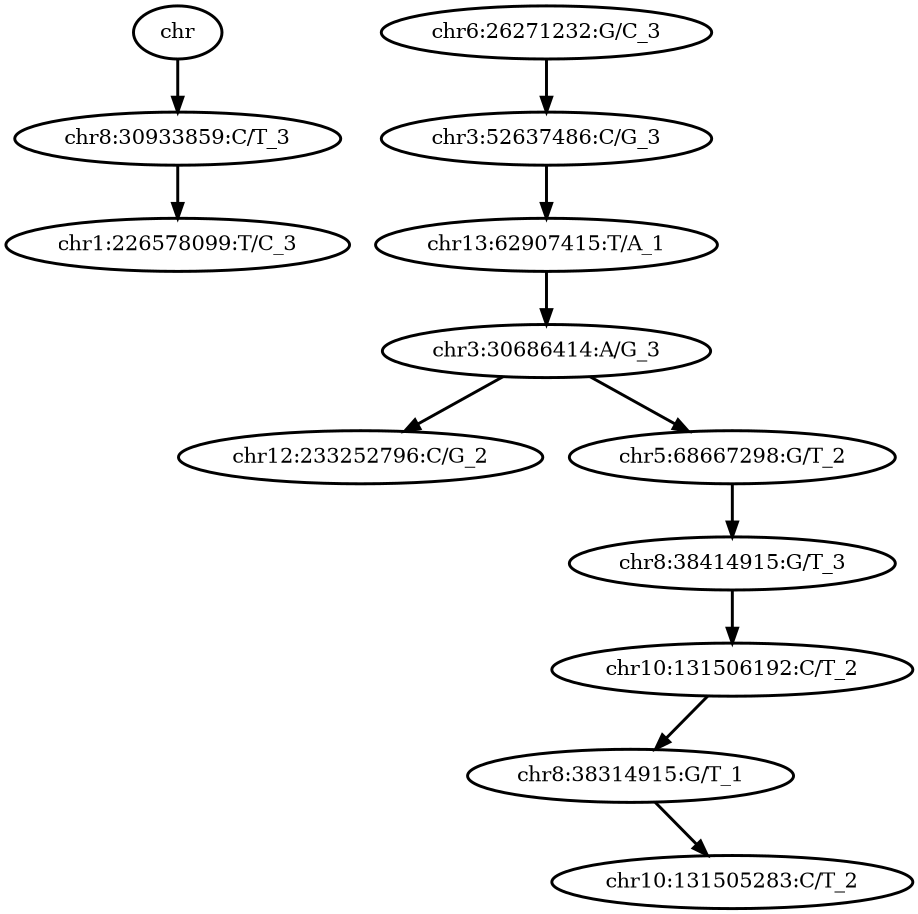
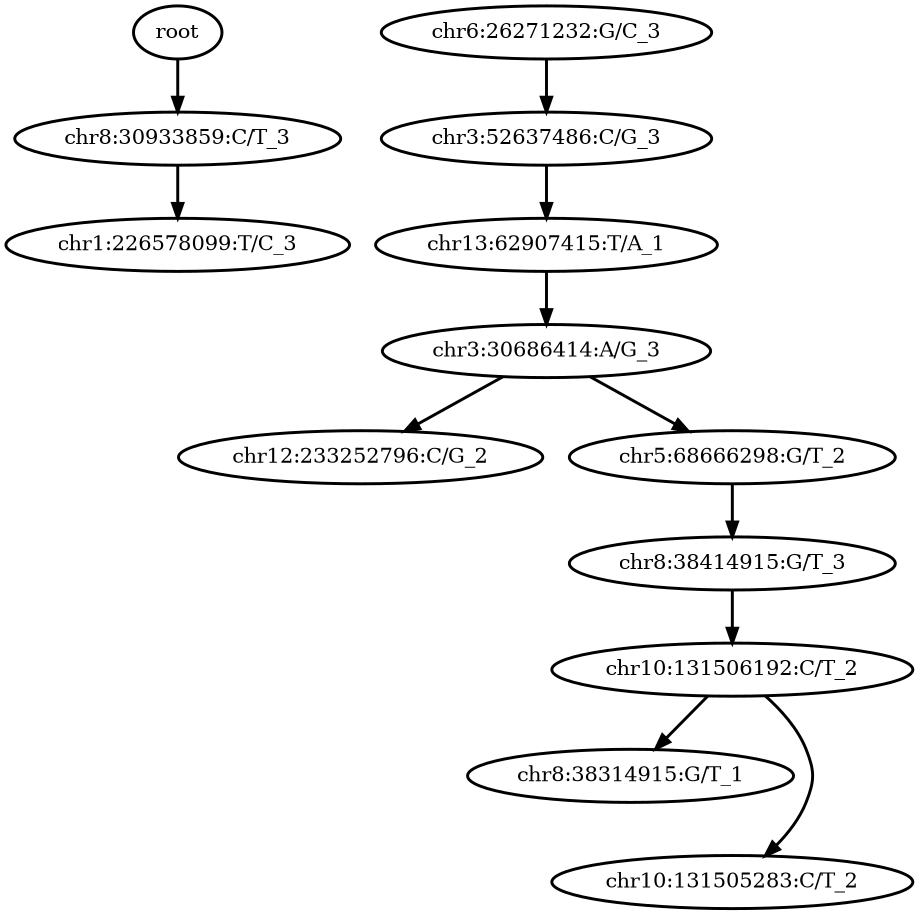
(178, 32) -> (178, 32)
(732, 457) -> (732, 457)
(676, 823) -> (812, 768)
